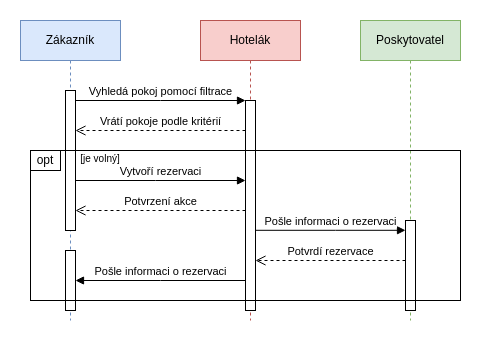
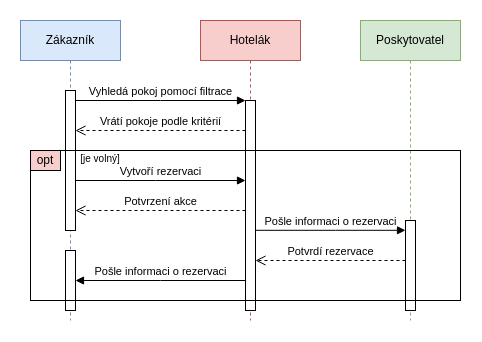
(46, 161) -> (46, 161)
